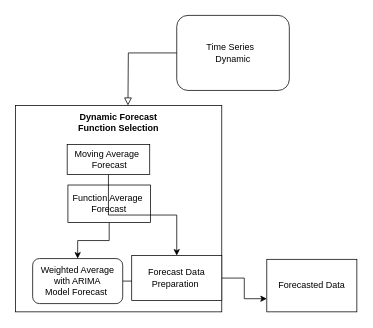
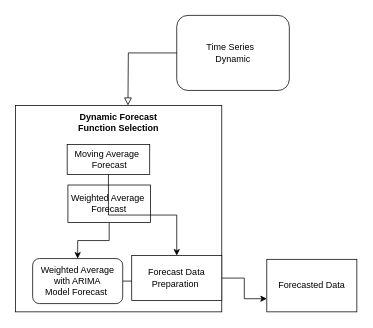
(109, 204) -> (109, 204)
